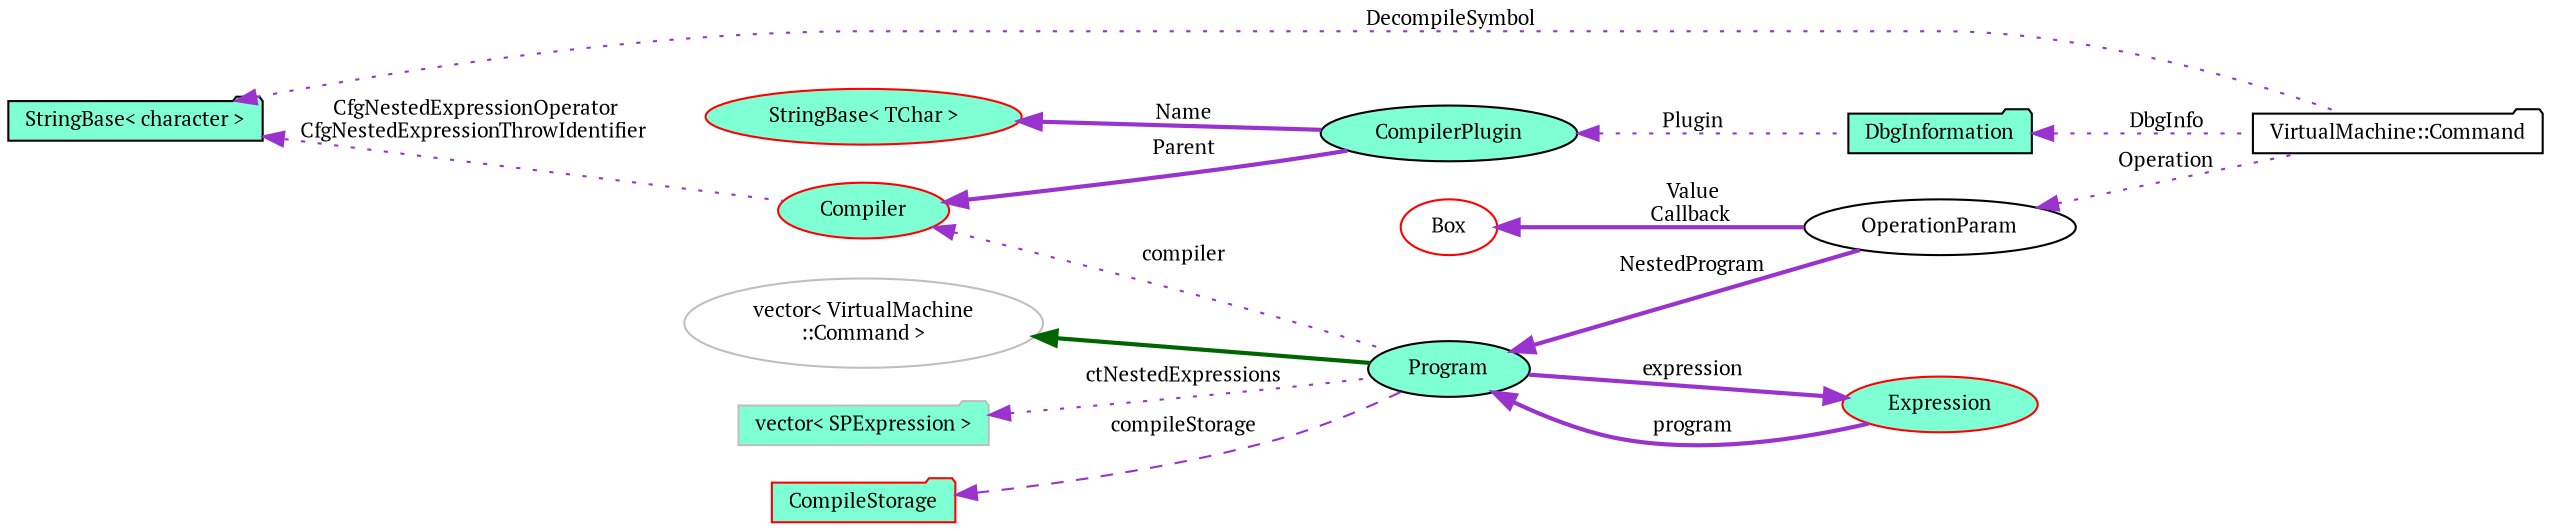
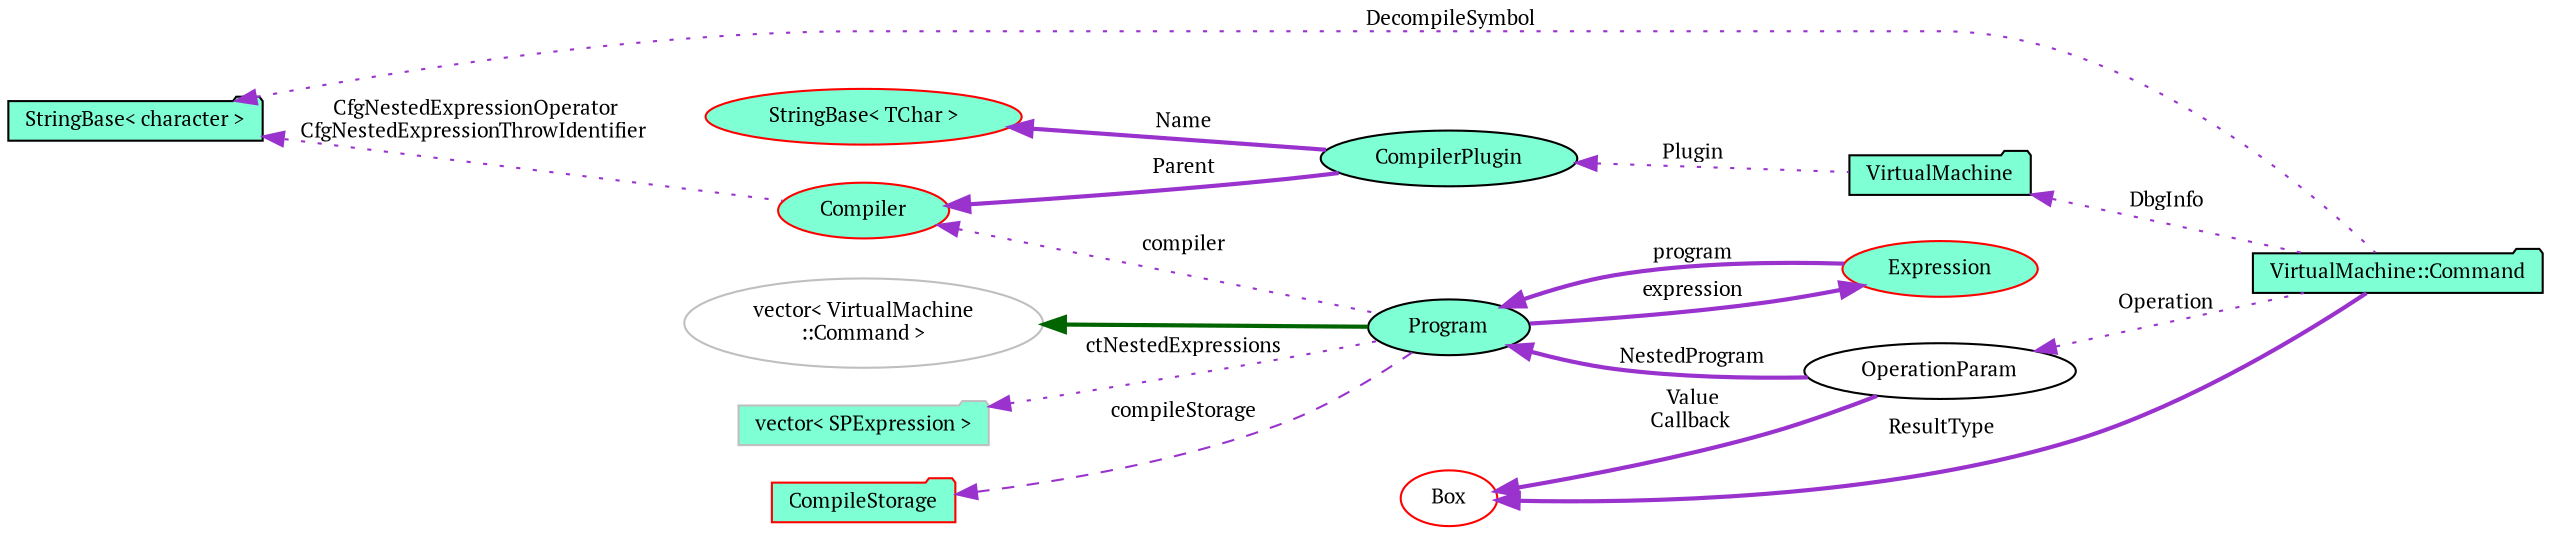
(1940, 133) -> (1940, 175)
(2398, 133) -> (2398, 273)
none -> (1961, 467)
